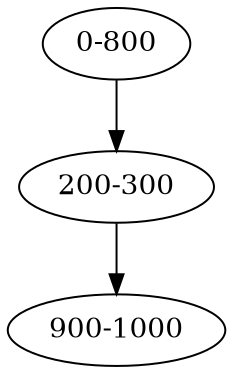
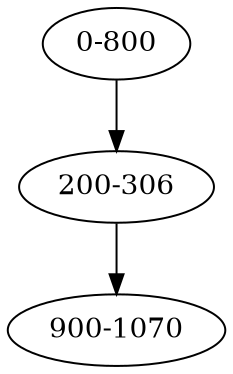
(117, 187) -> (117, 187)
(117, 330) -> (117, 330)
